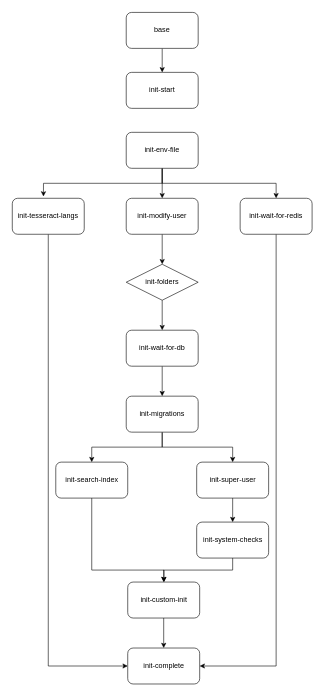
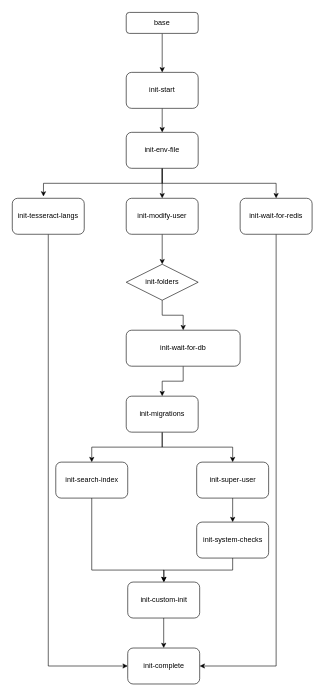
(162, 30) -> (162, 23)
none -> (162, 126)
(162, 348) -> (183, 348)
